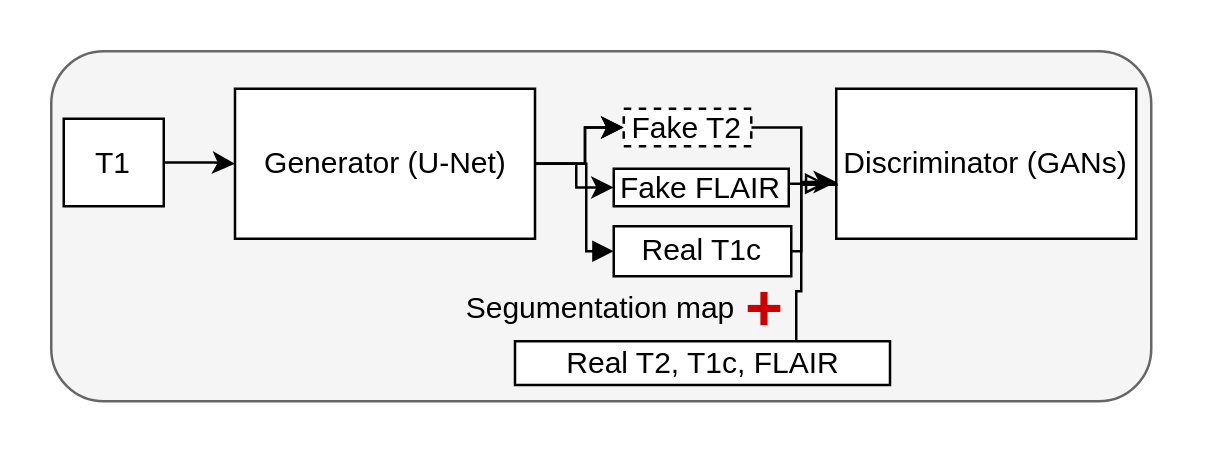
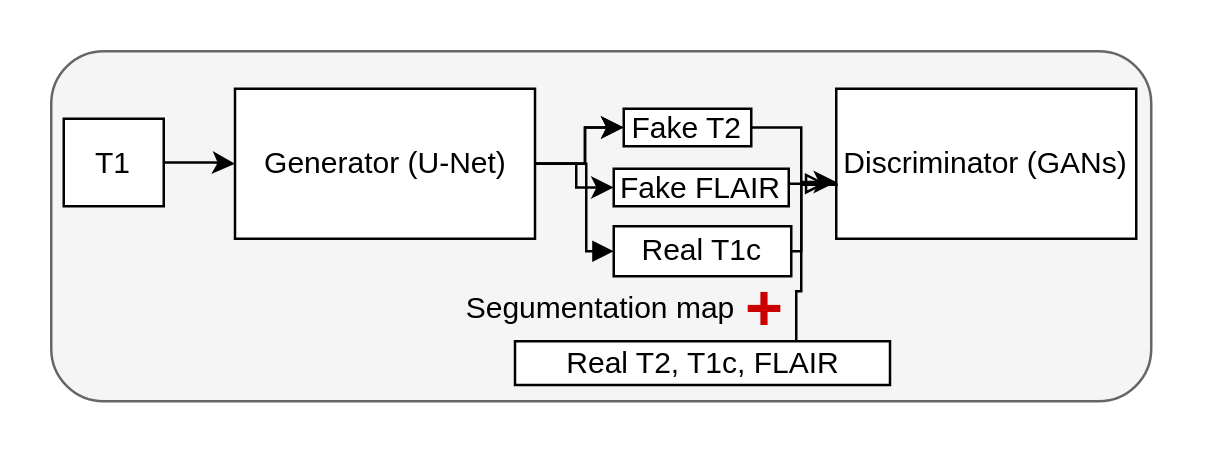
(688, 128) -> (688, 128)
